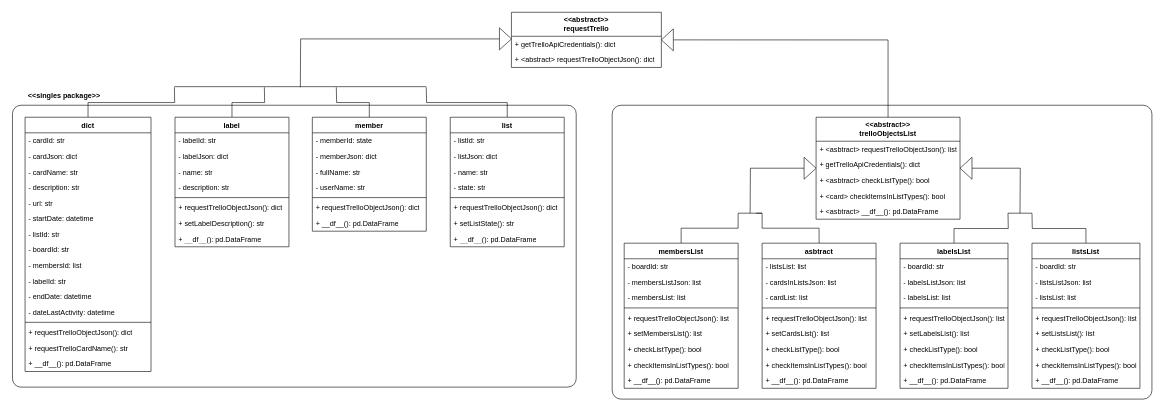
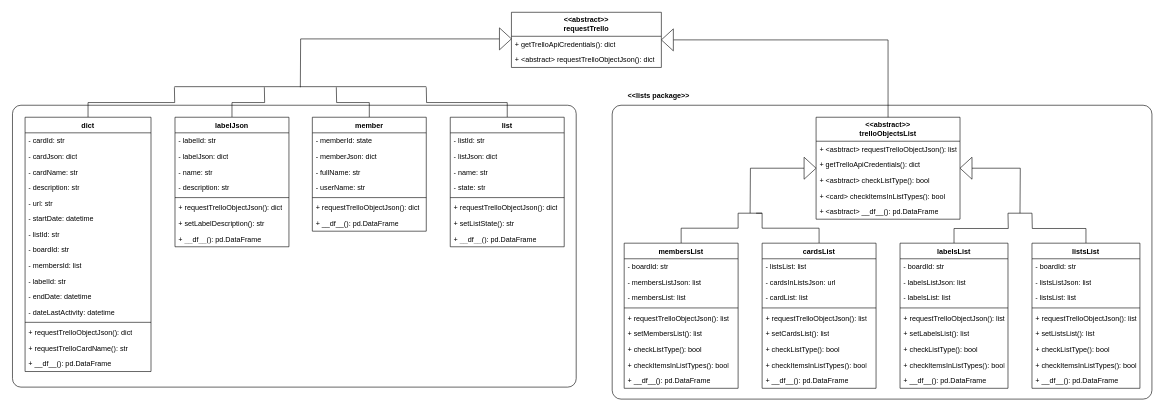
(69, 96) -> none
none -> (663, 96)
(232, 126) -> (232, 126)
(819, 252) -> (819, 252)
(809, 283) -> (808, 283)
